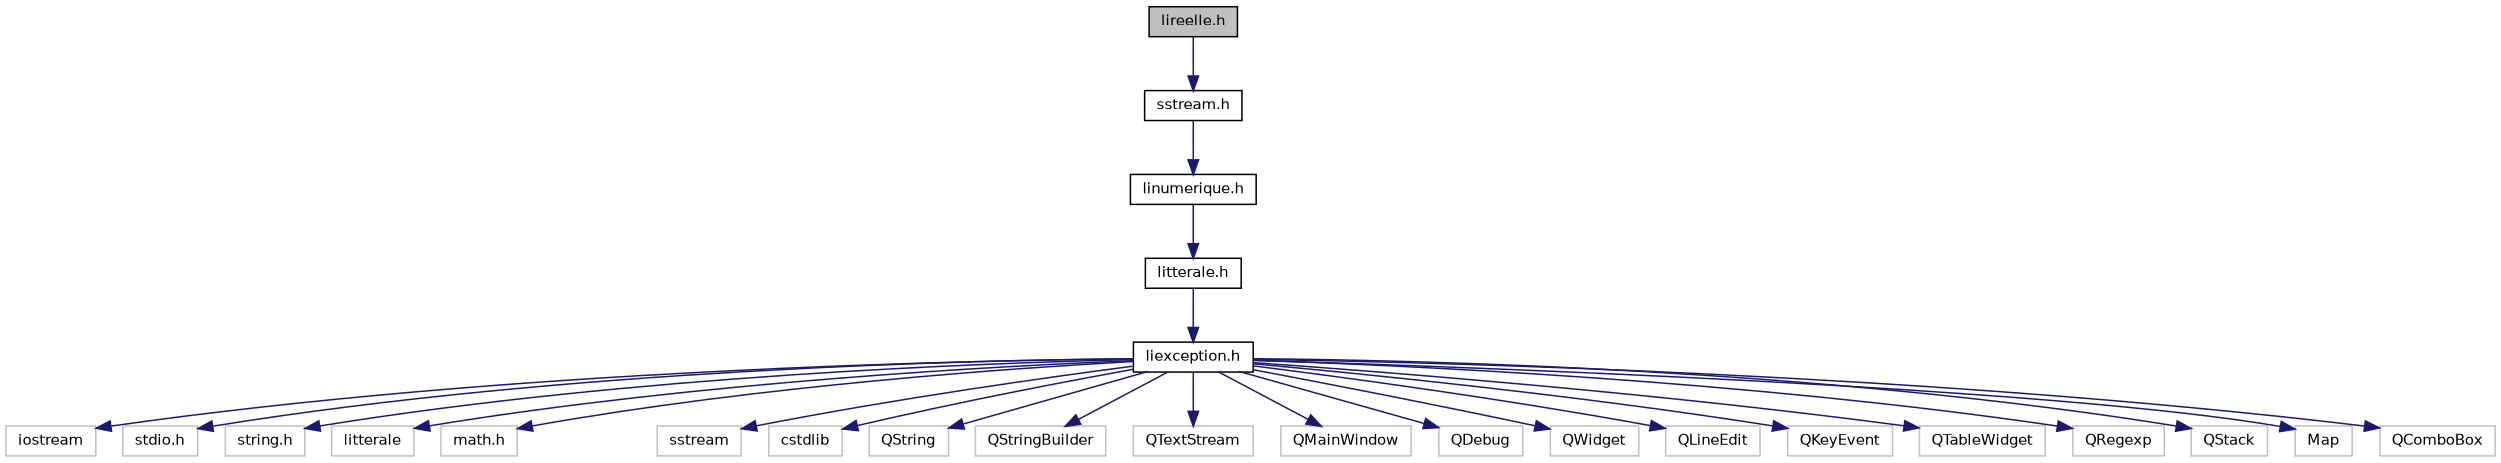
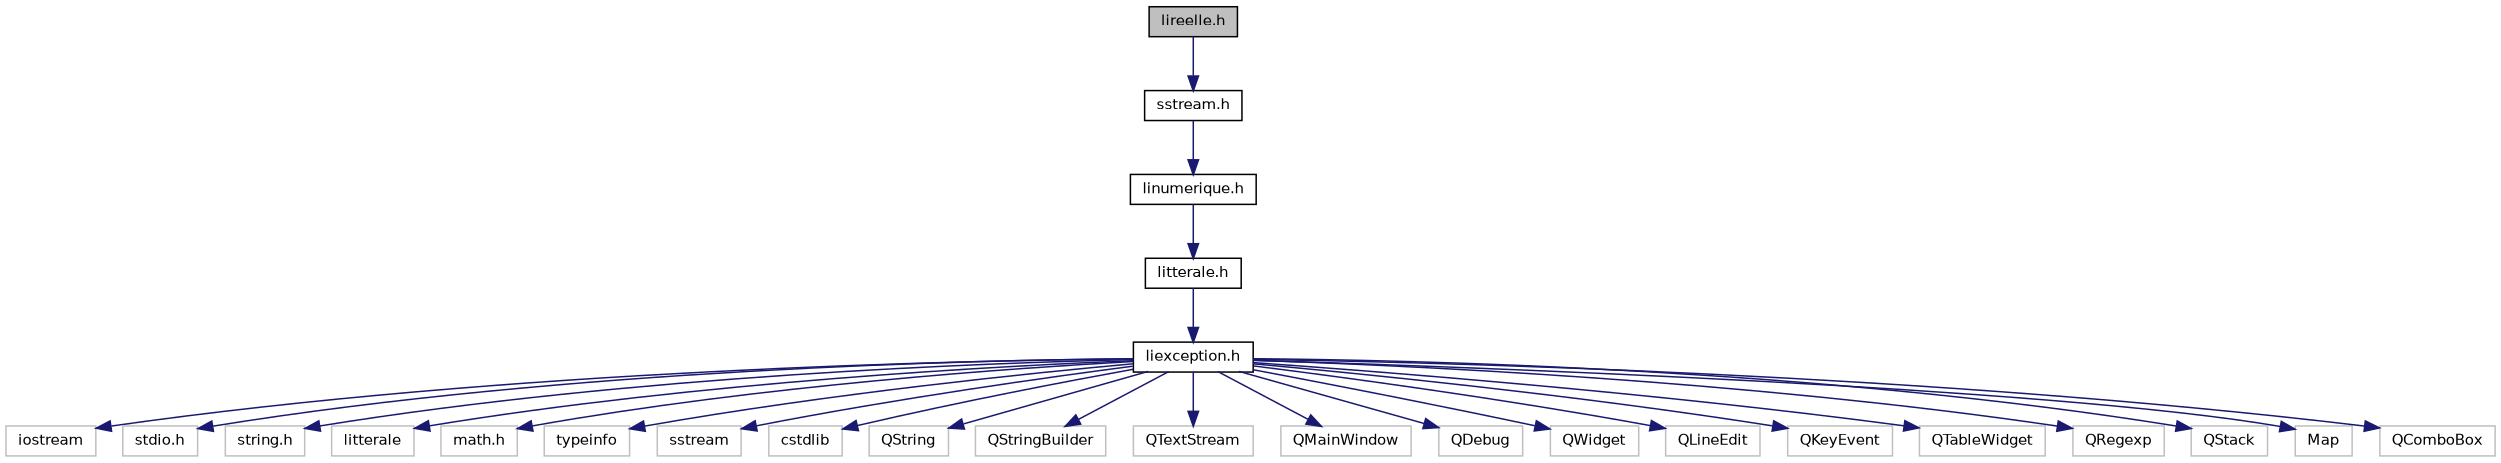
none -> (587, 441)
